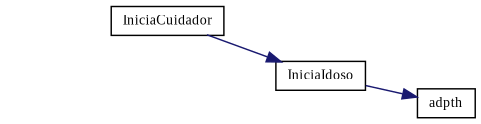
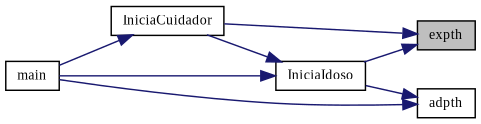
none -> (446, 35)
none -> (32, 76)
